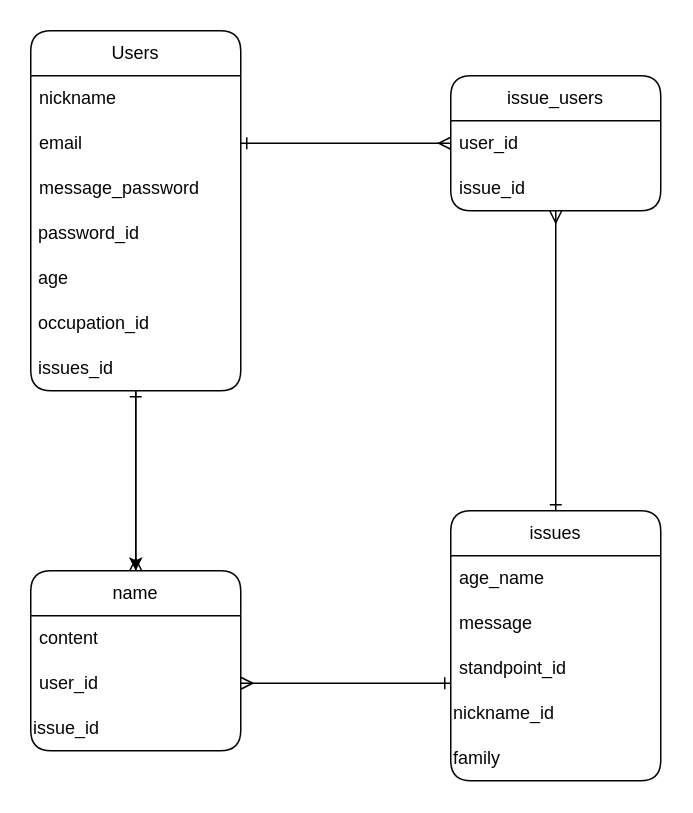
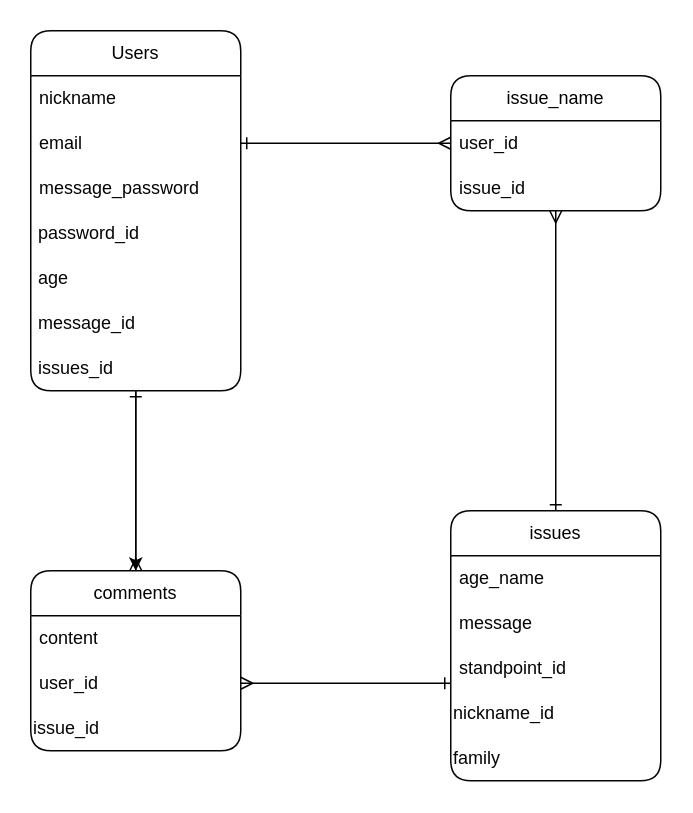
(556, 98) -> (556, 98)
(95, 323) -> (82, 323)
(136, 593) -> (136, 593)
